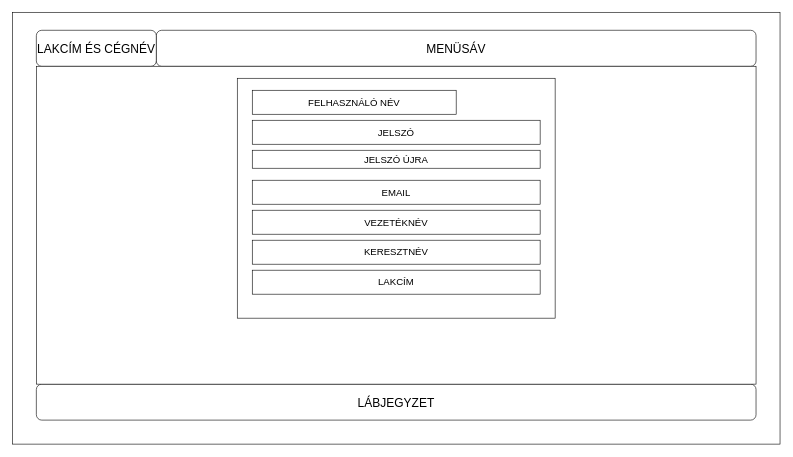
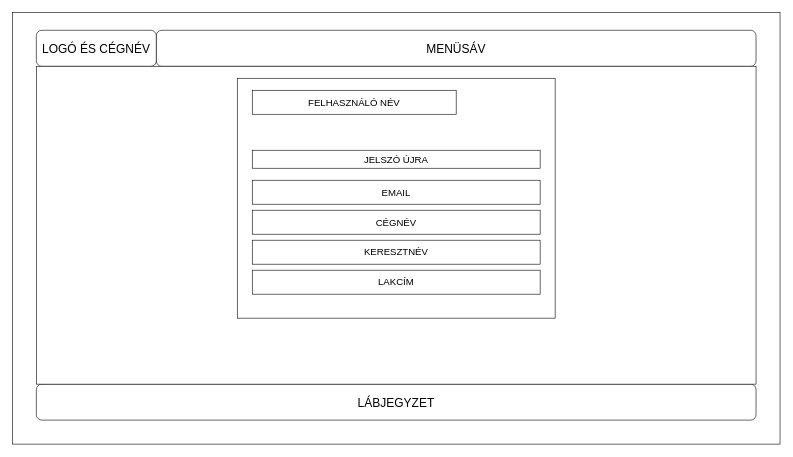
(96, 48) -> (96, 48)
(396, 132) -> none
(396, 222) -> (396, 222)
